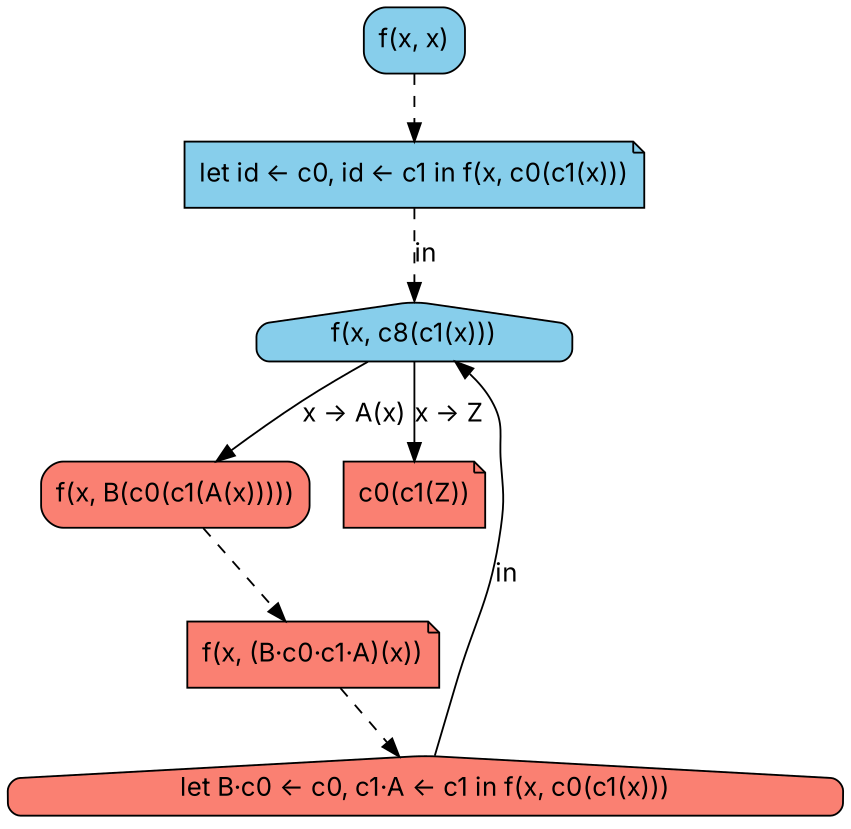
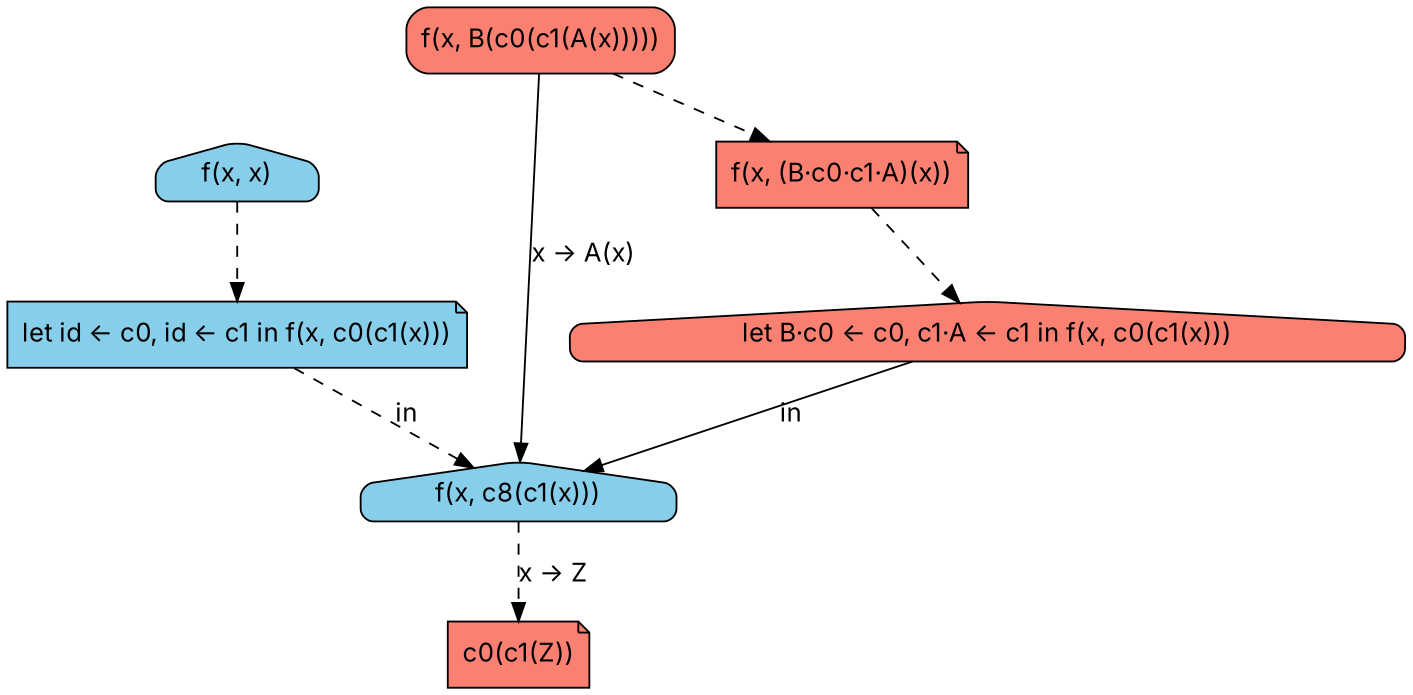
(414, 40) -> (237, 175)
(414, 402) -> (519, 562)
(298, 404) -> (530, 259)
